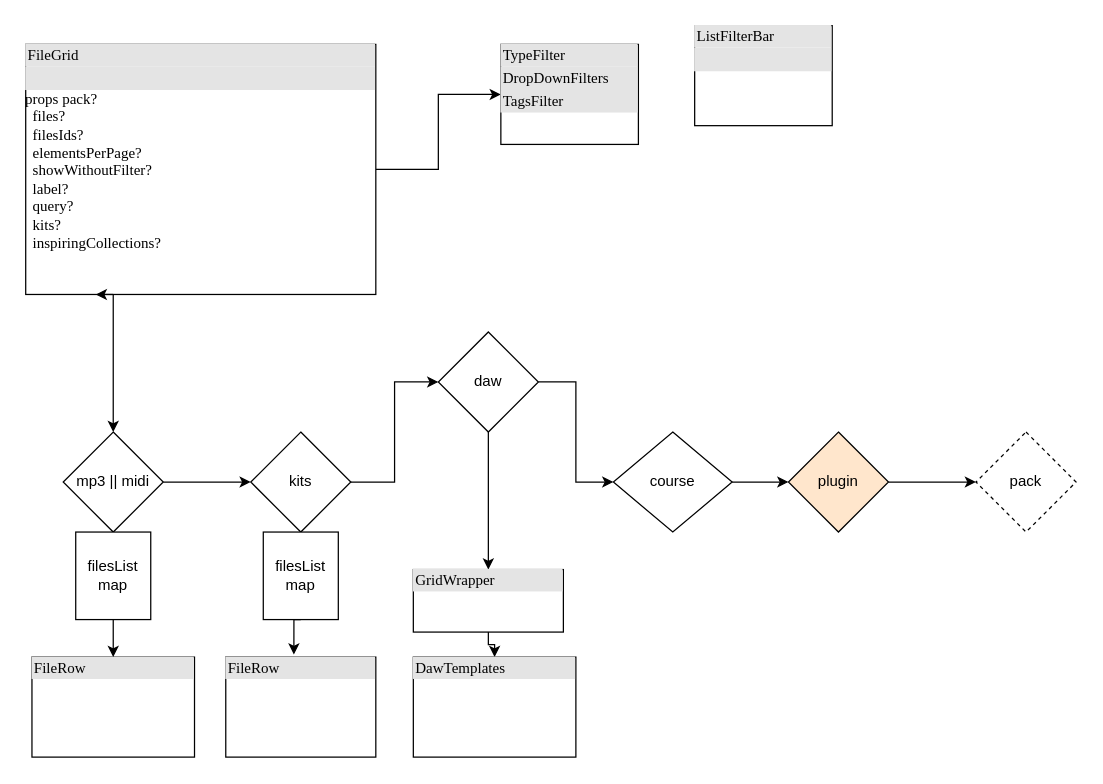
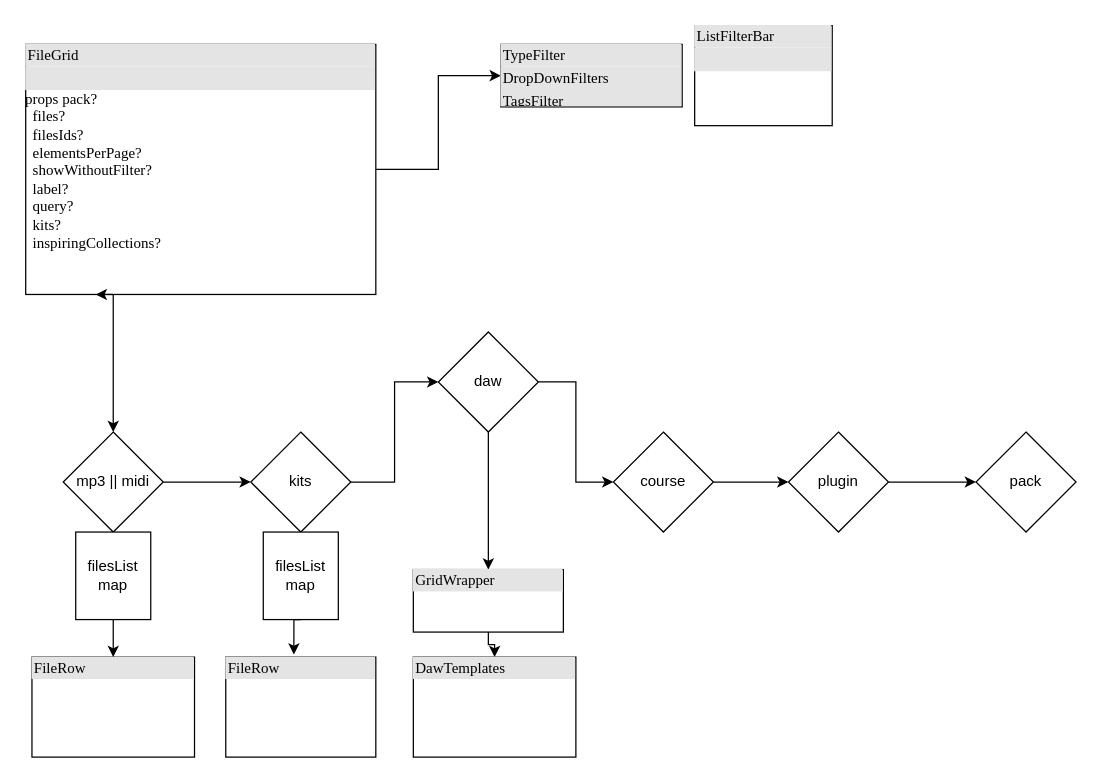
(569, 94) -> (591, 76)
(673, 482) -> (663, 482)
(838, 482) -> (838, 482)
(1026, 482) -> (1026, 482)
